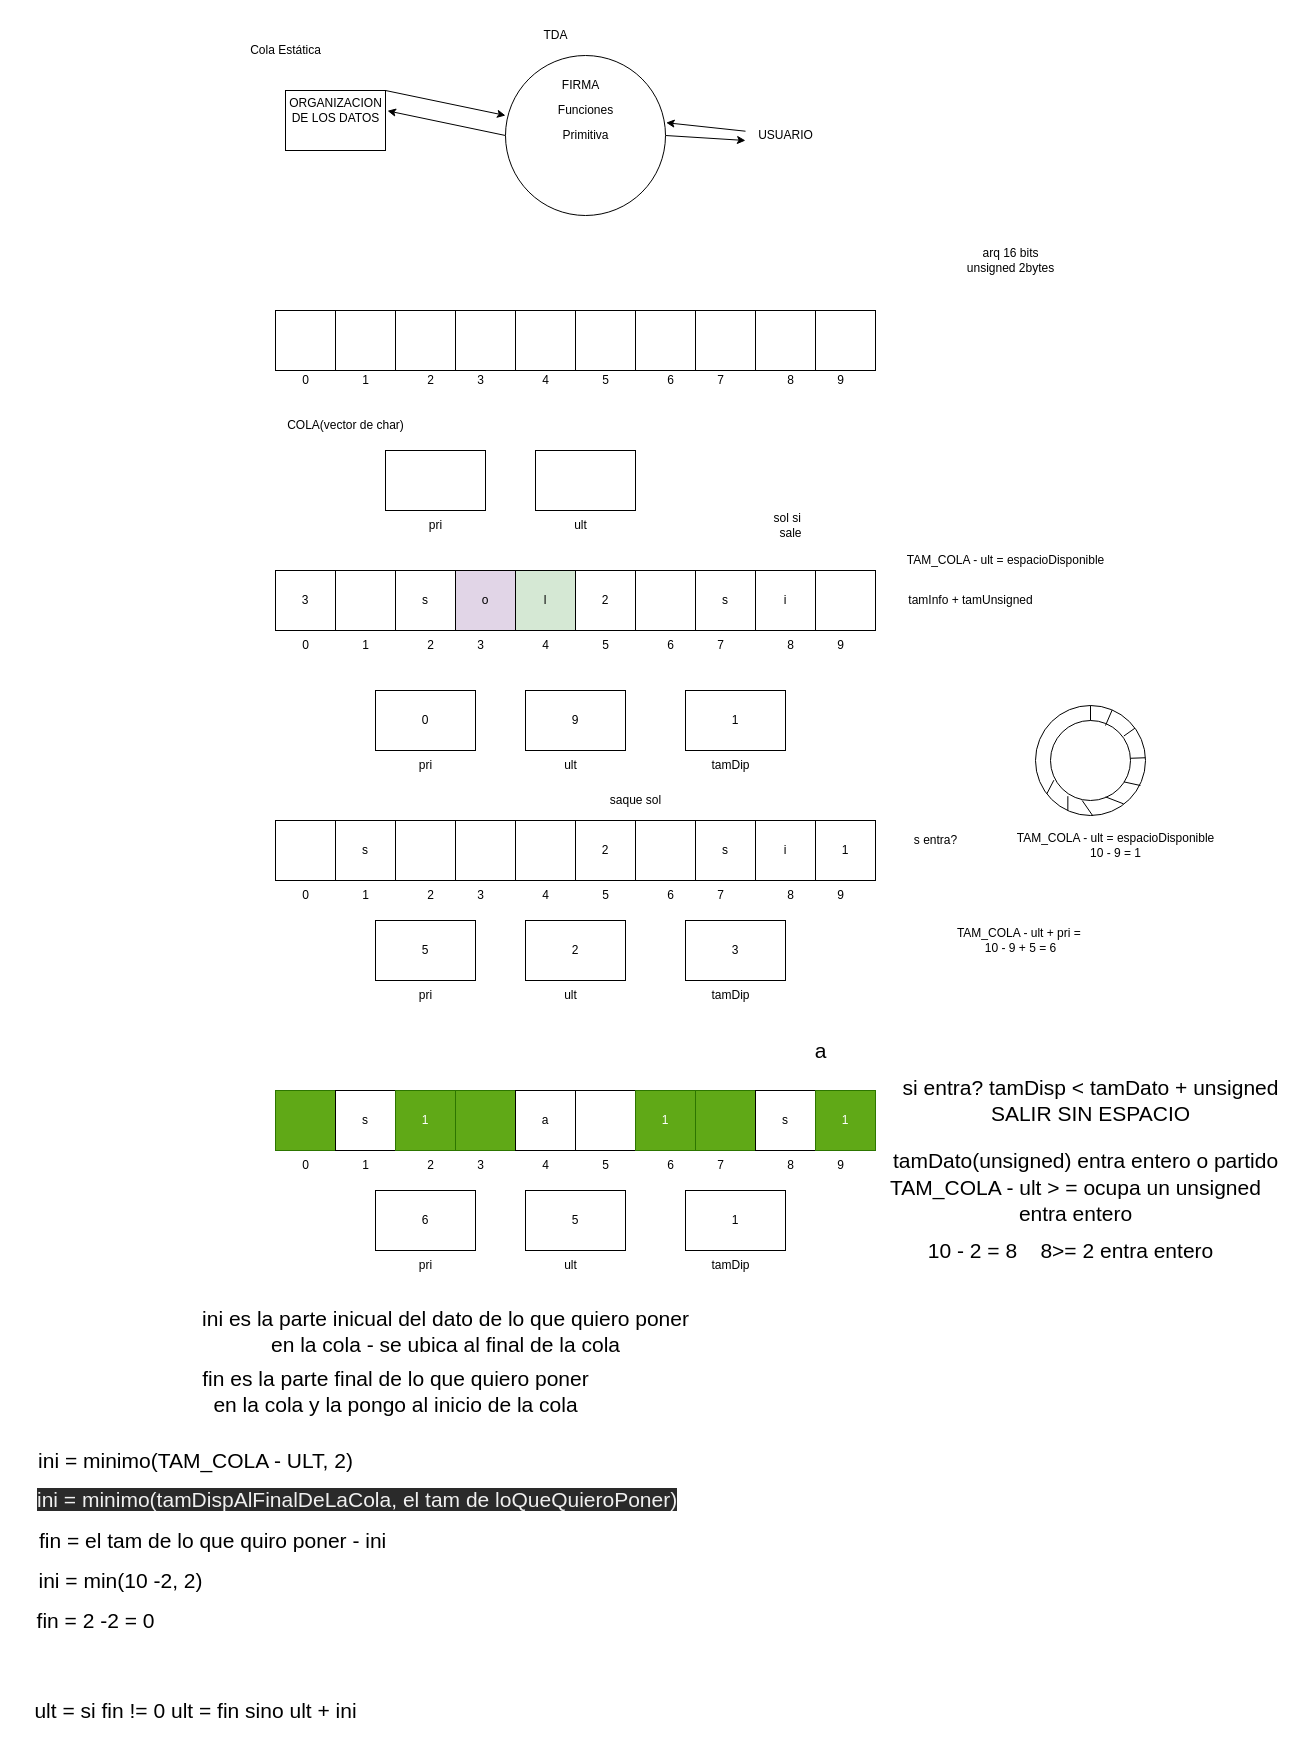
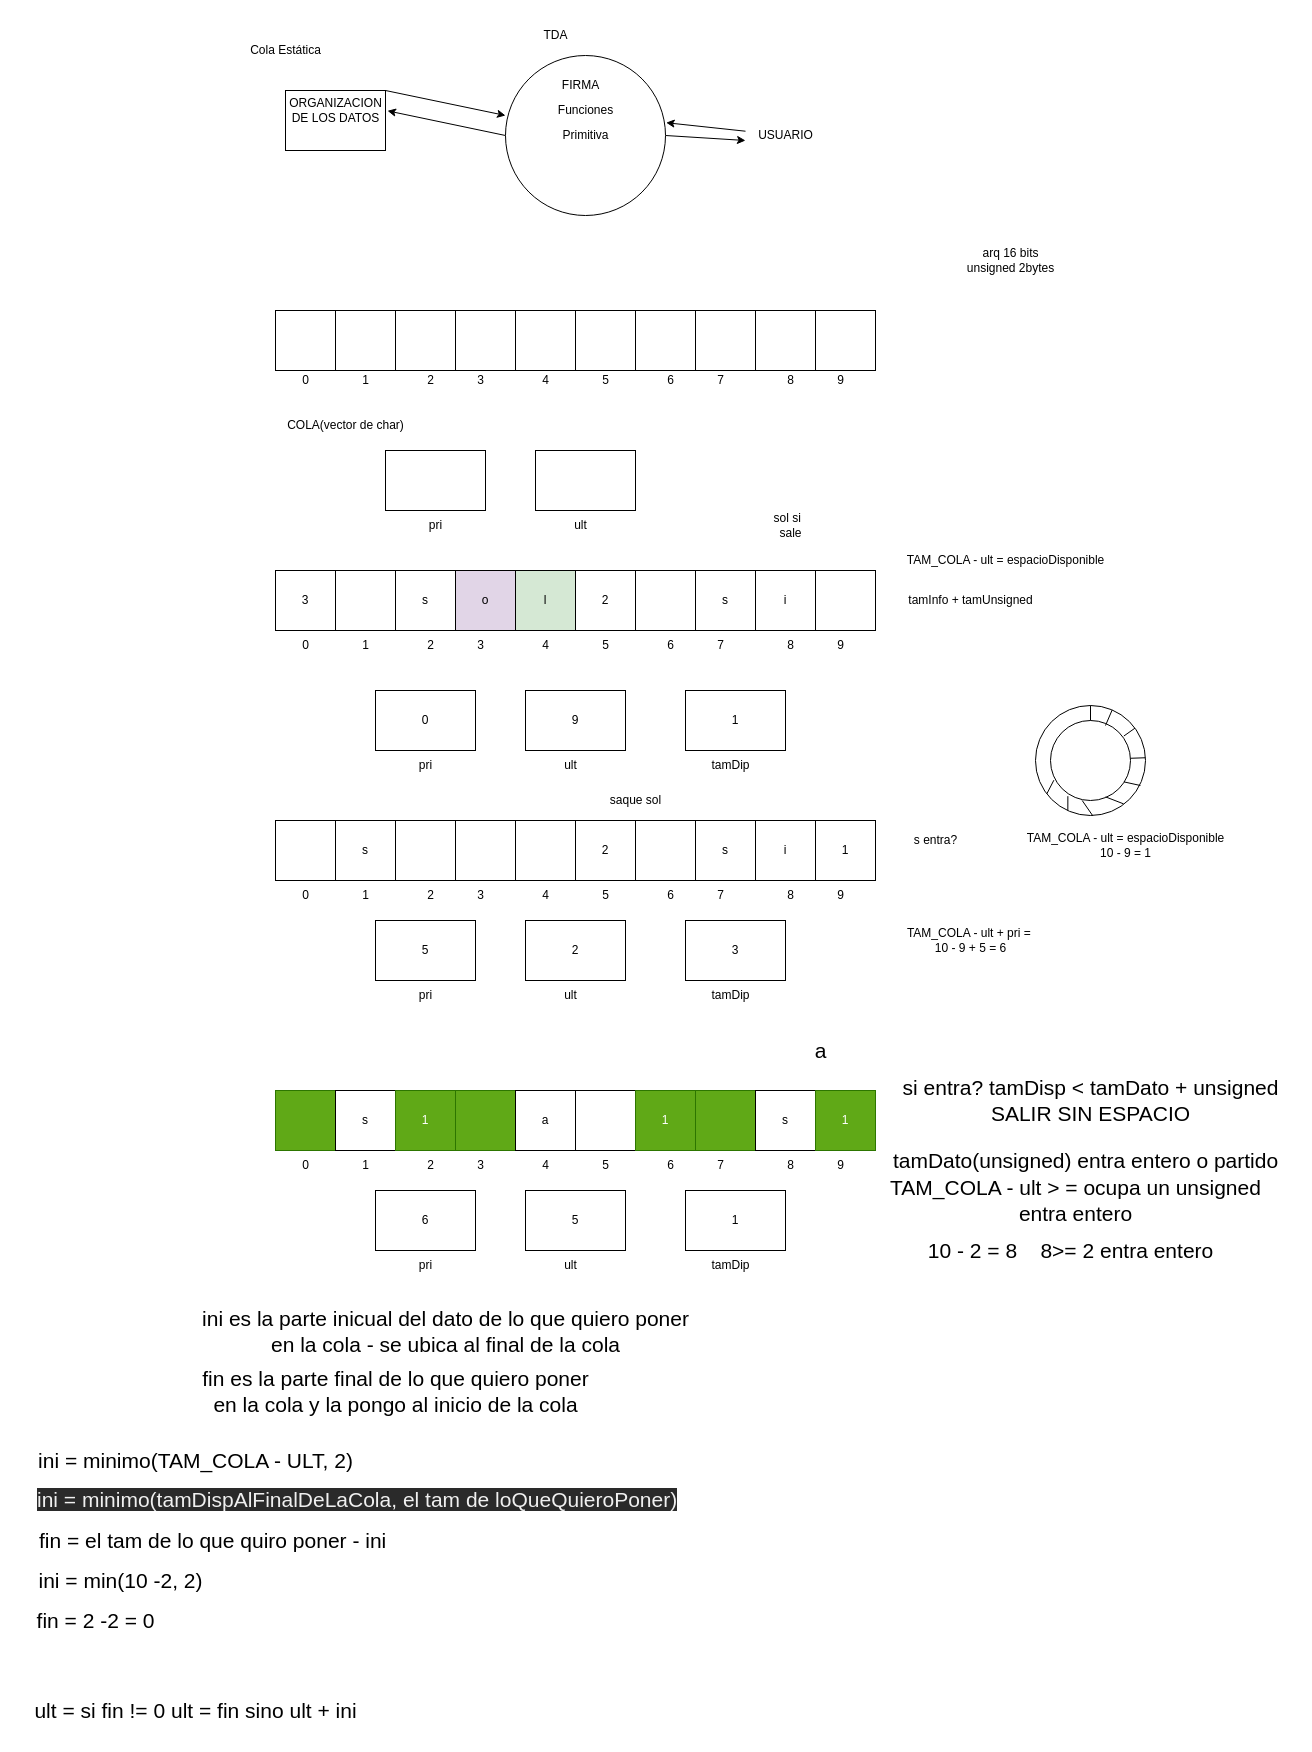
(1116, 846) -> (1126, 846)
(1021, 941) -> (971, 941)
